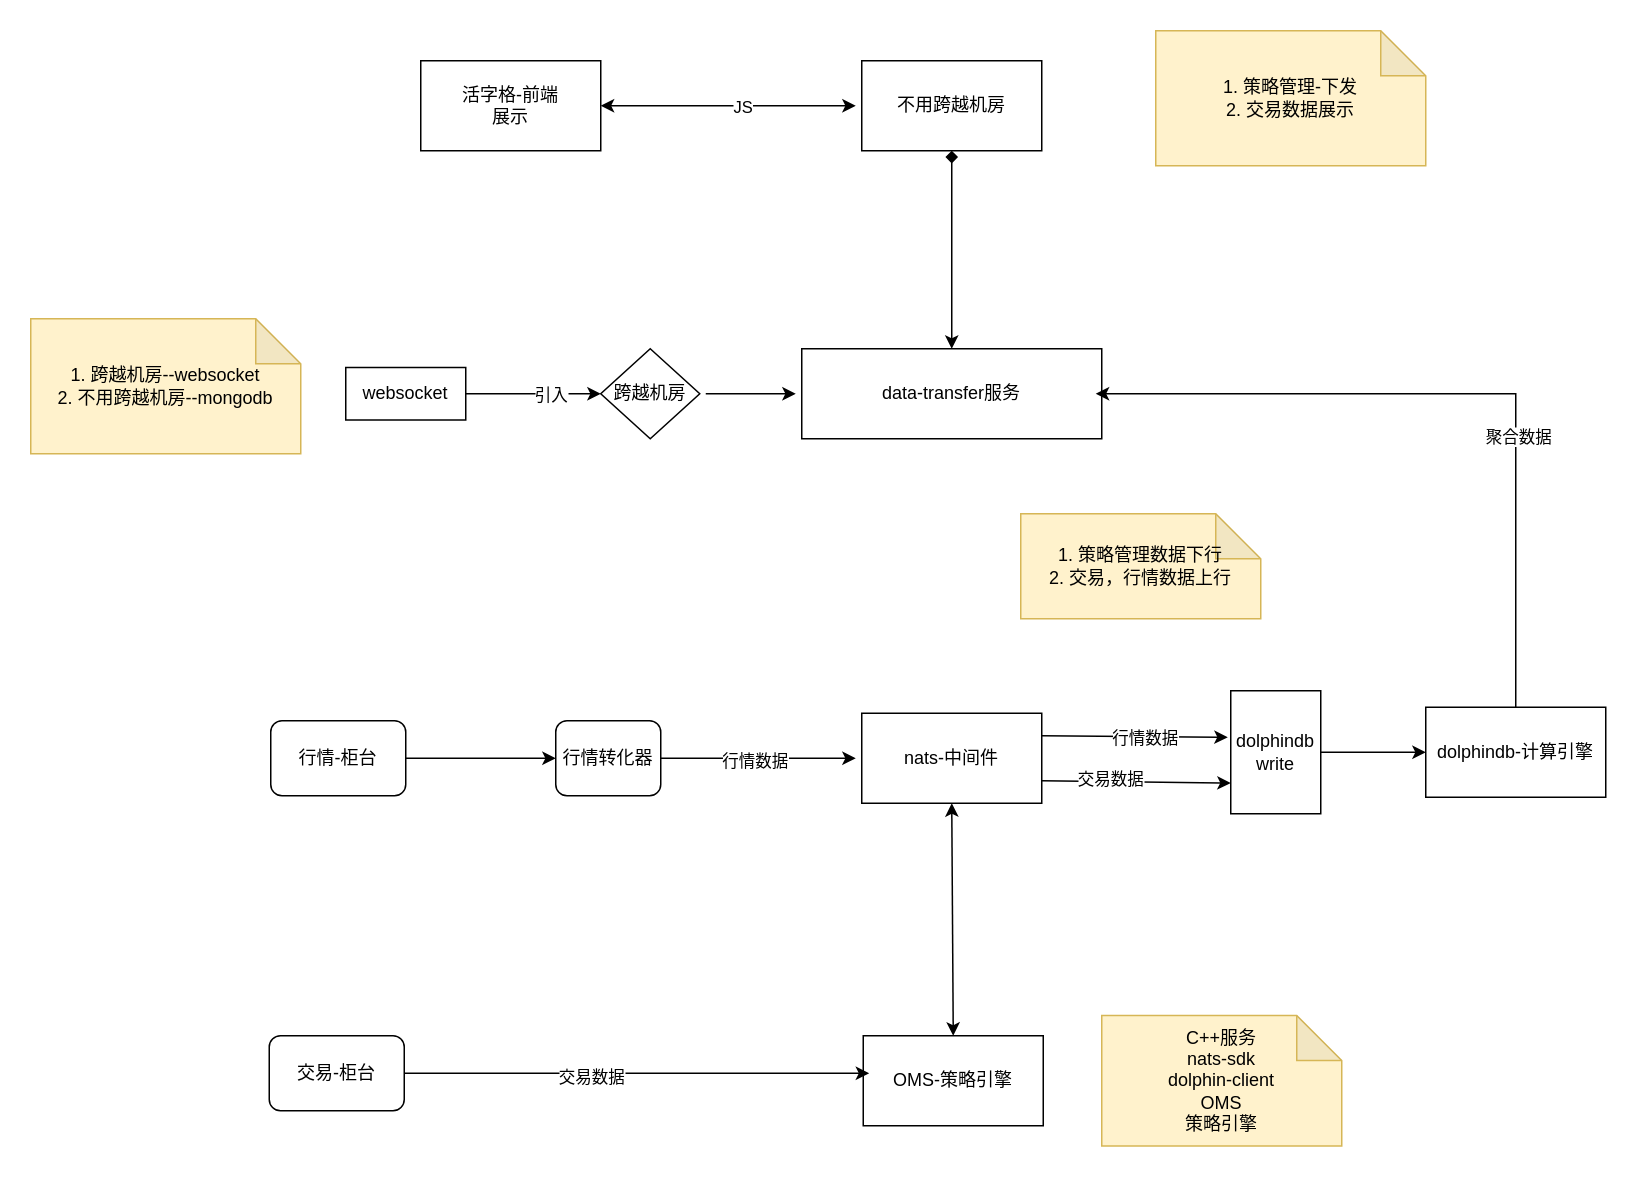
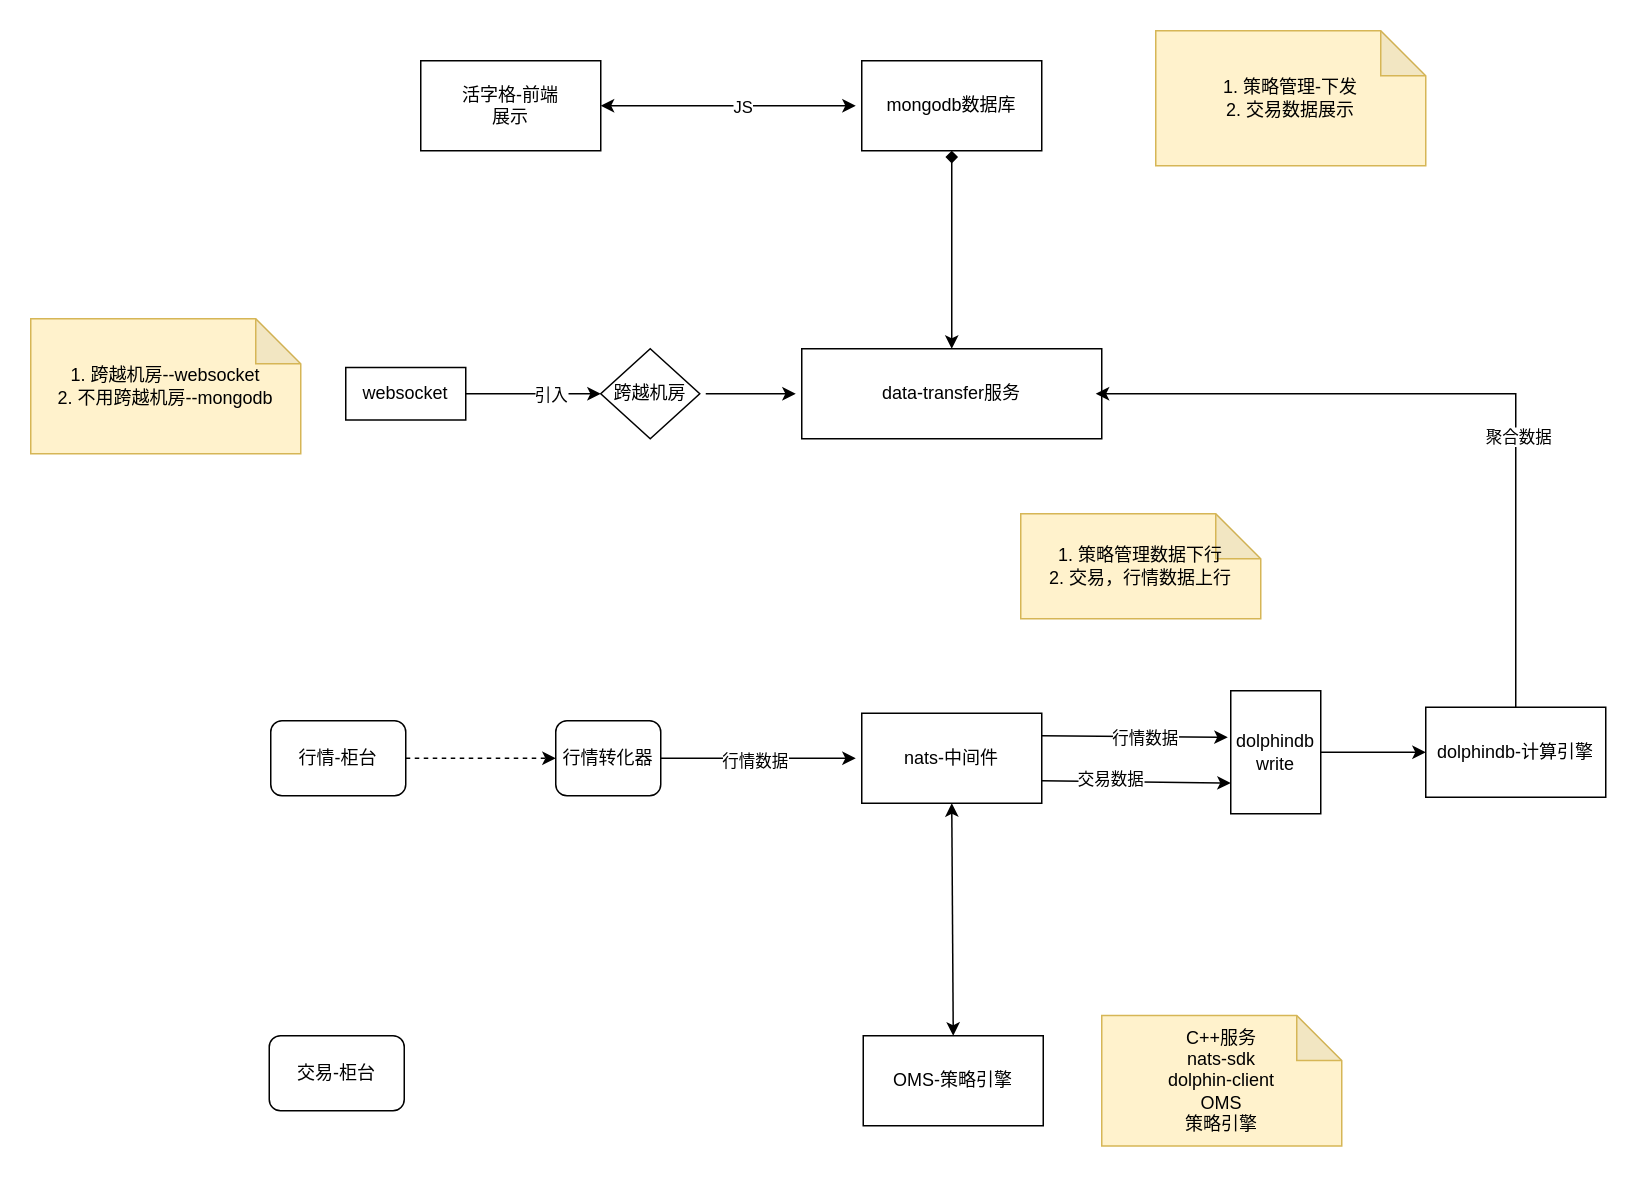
(952, 106) -> (952, 106)
(475, 758) -> (475, 758)
(631, 1073) -> none
